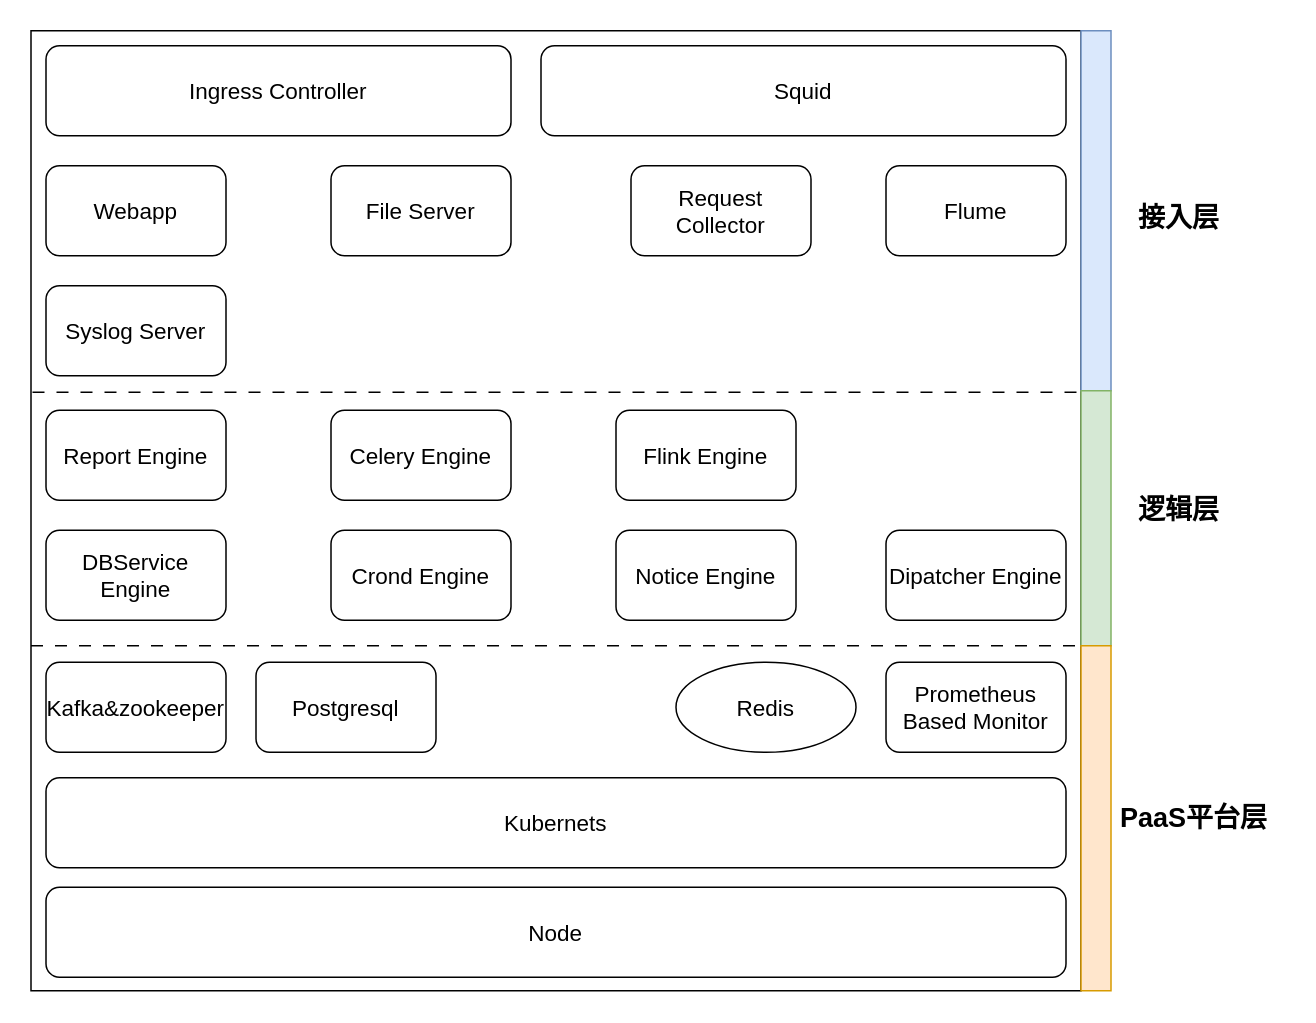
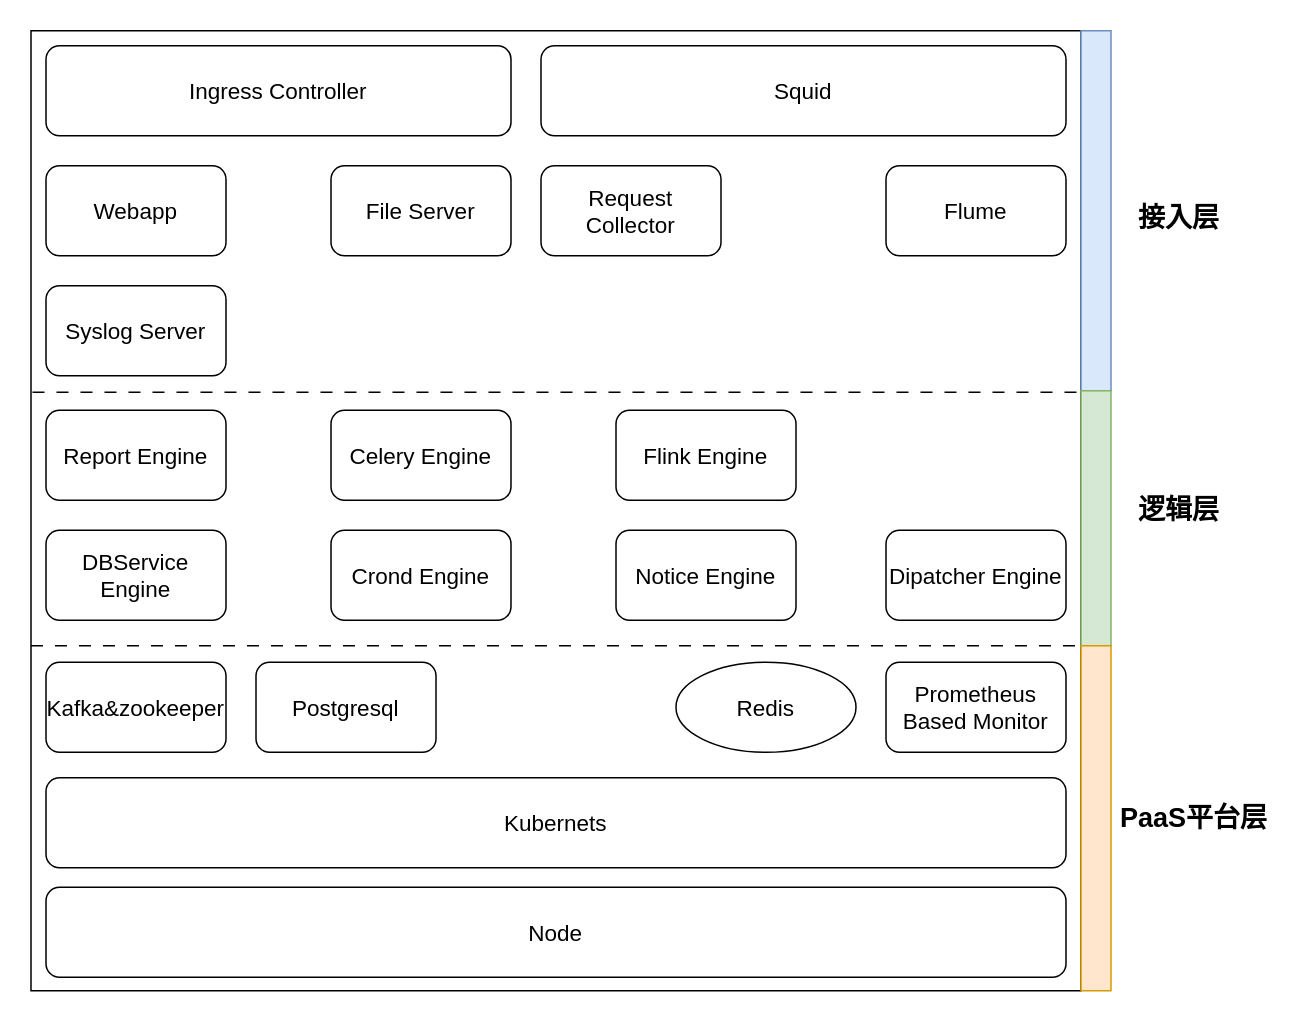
(721, 211) -> (631, 211)
